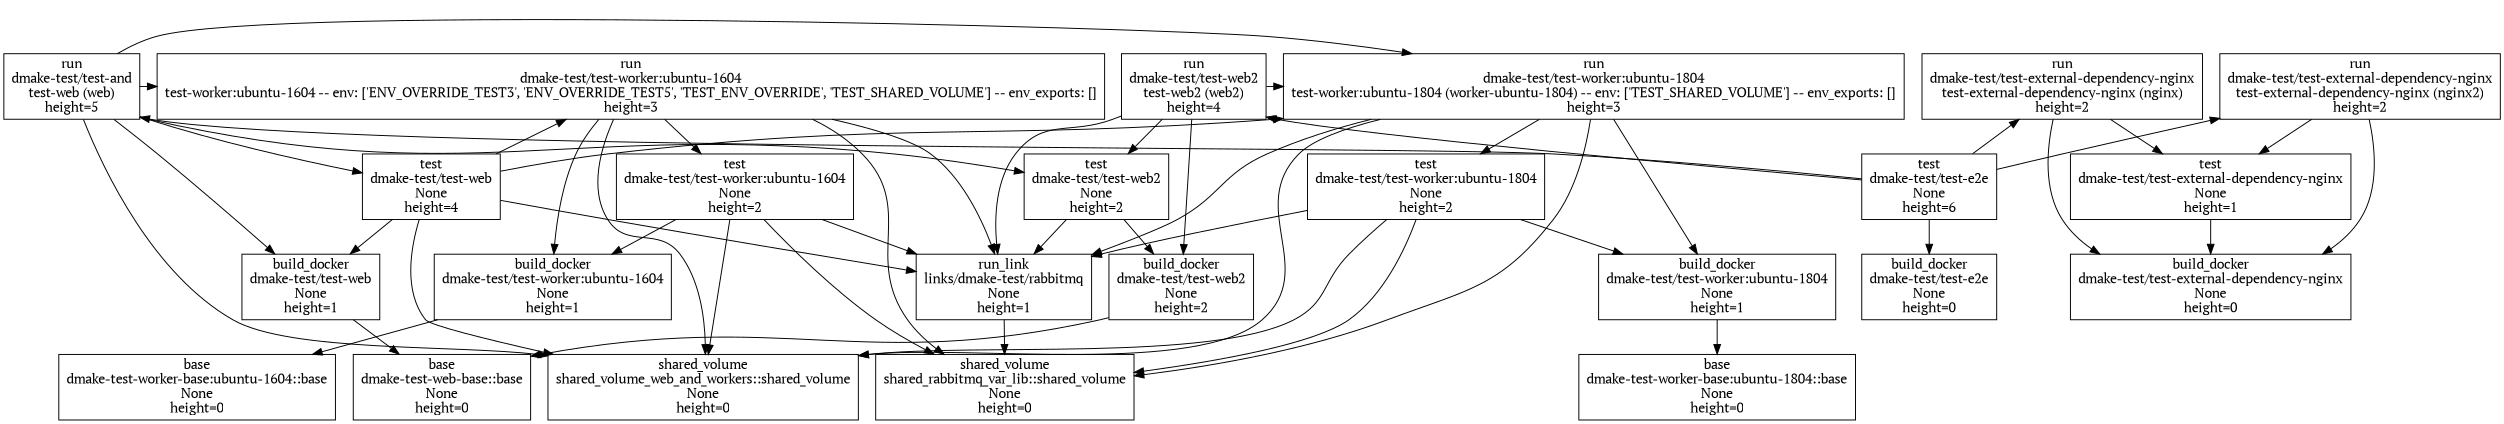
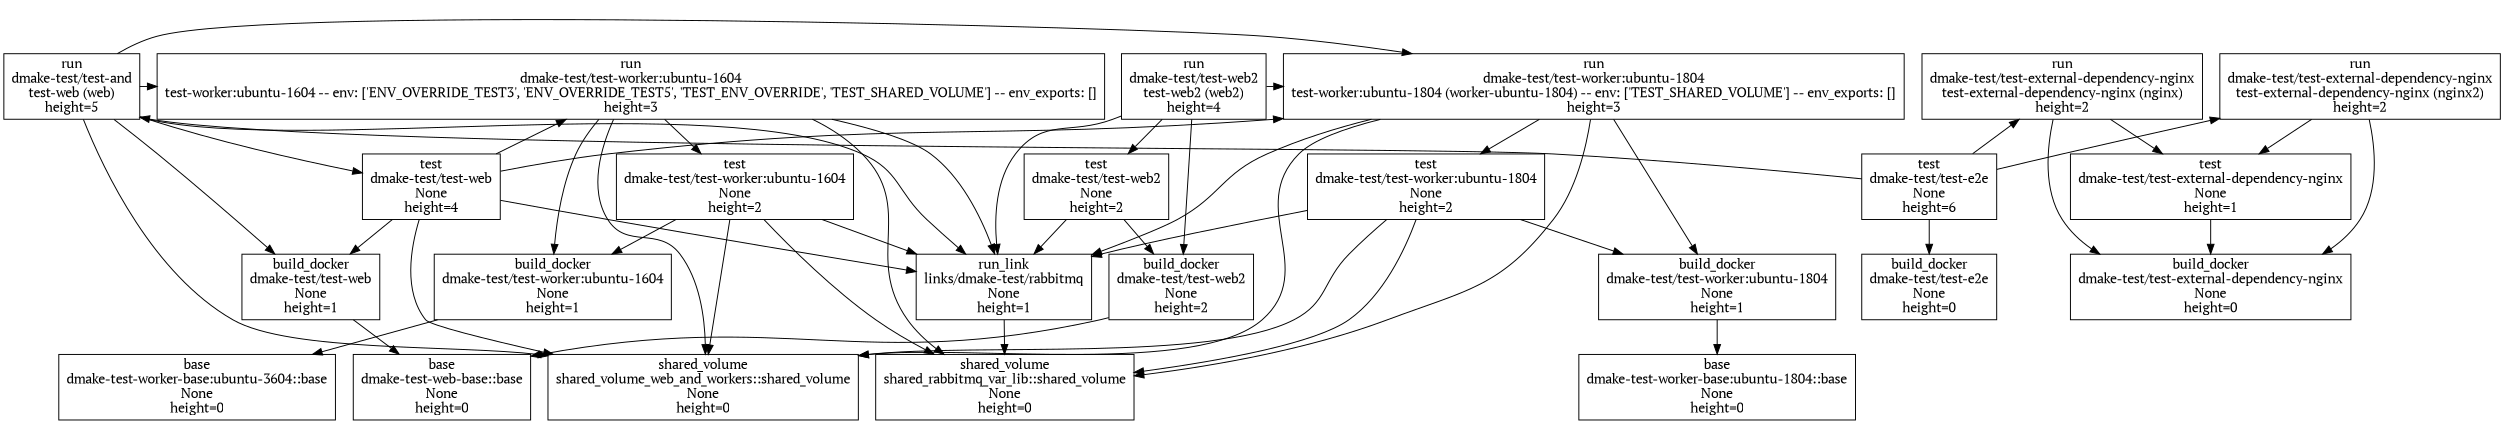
(1480, 144) -> none
(555, 150) -> (570, 124)
(197, 387) -> (197, 387)
